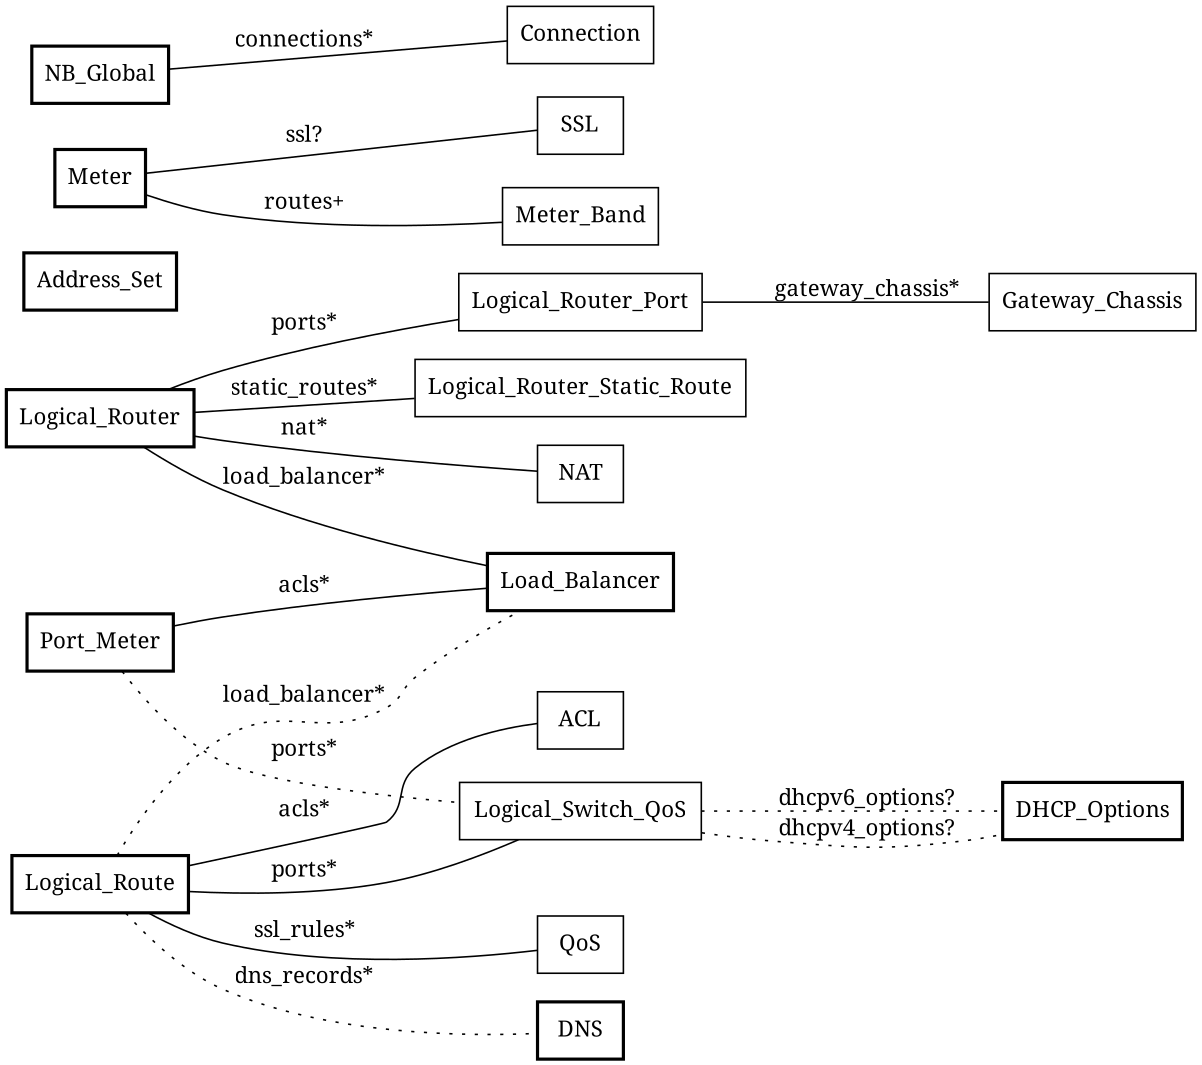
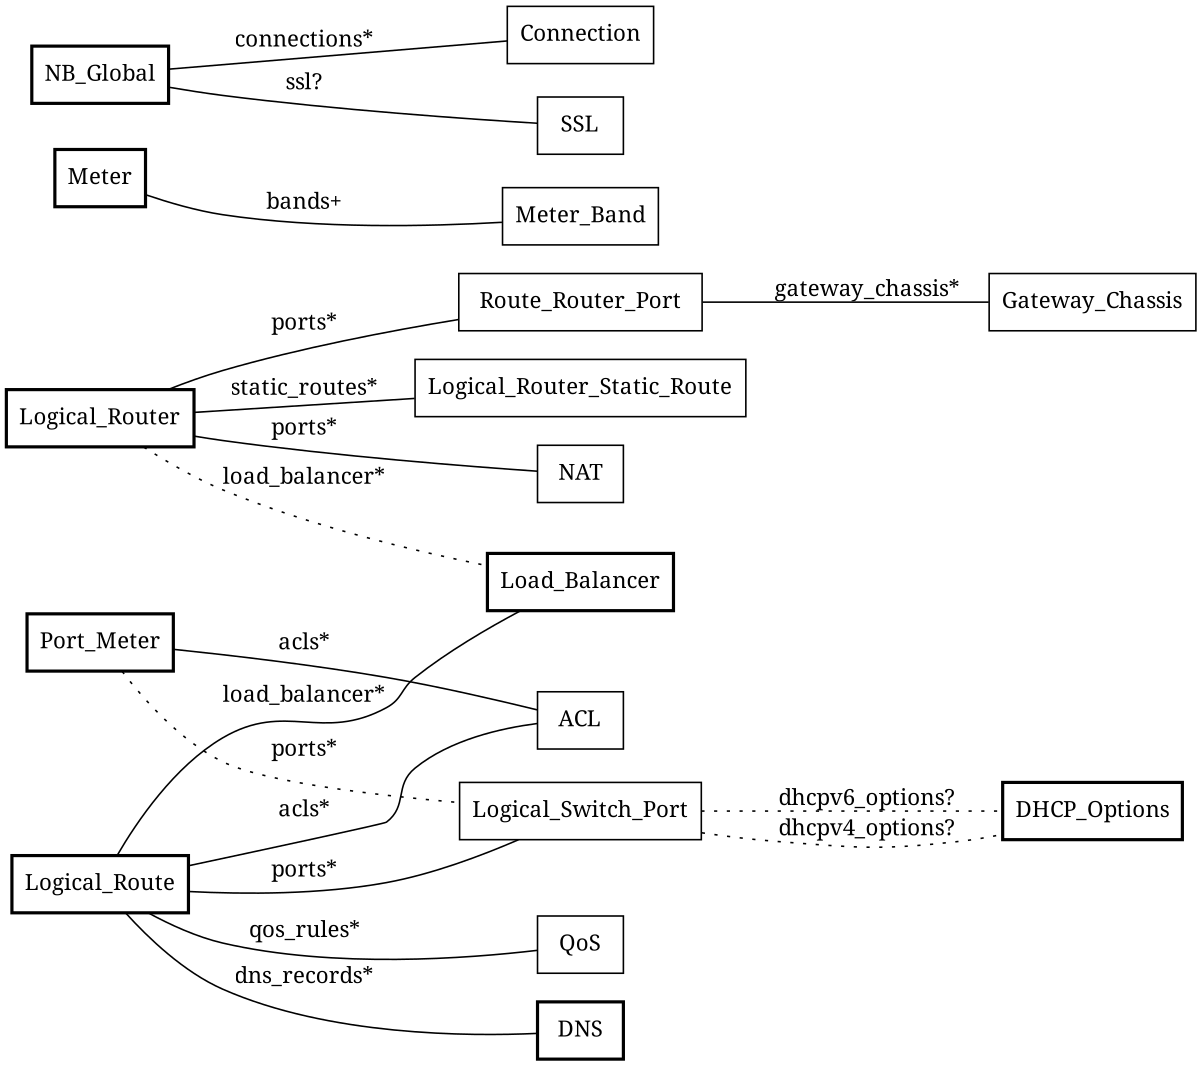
(341, 152) -> (352, 109)
(305, 203) -> (305, 203)
(100, 281) -> none
(580, 302) -> (580, 302)
(305, 429) -> (305, 429)
(310, 521) -> (310, 521)
(330, 603) -> (356, 673)
(308, 722) -> (308, 722)
(580, 811) -> (580, 811)
(305, 931) -> (305, 931)
(316, 1018) -> (316, 1018)
